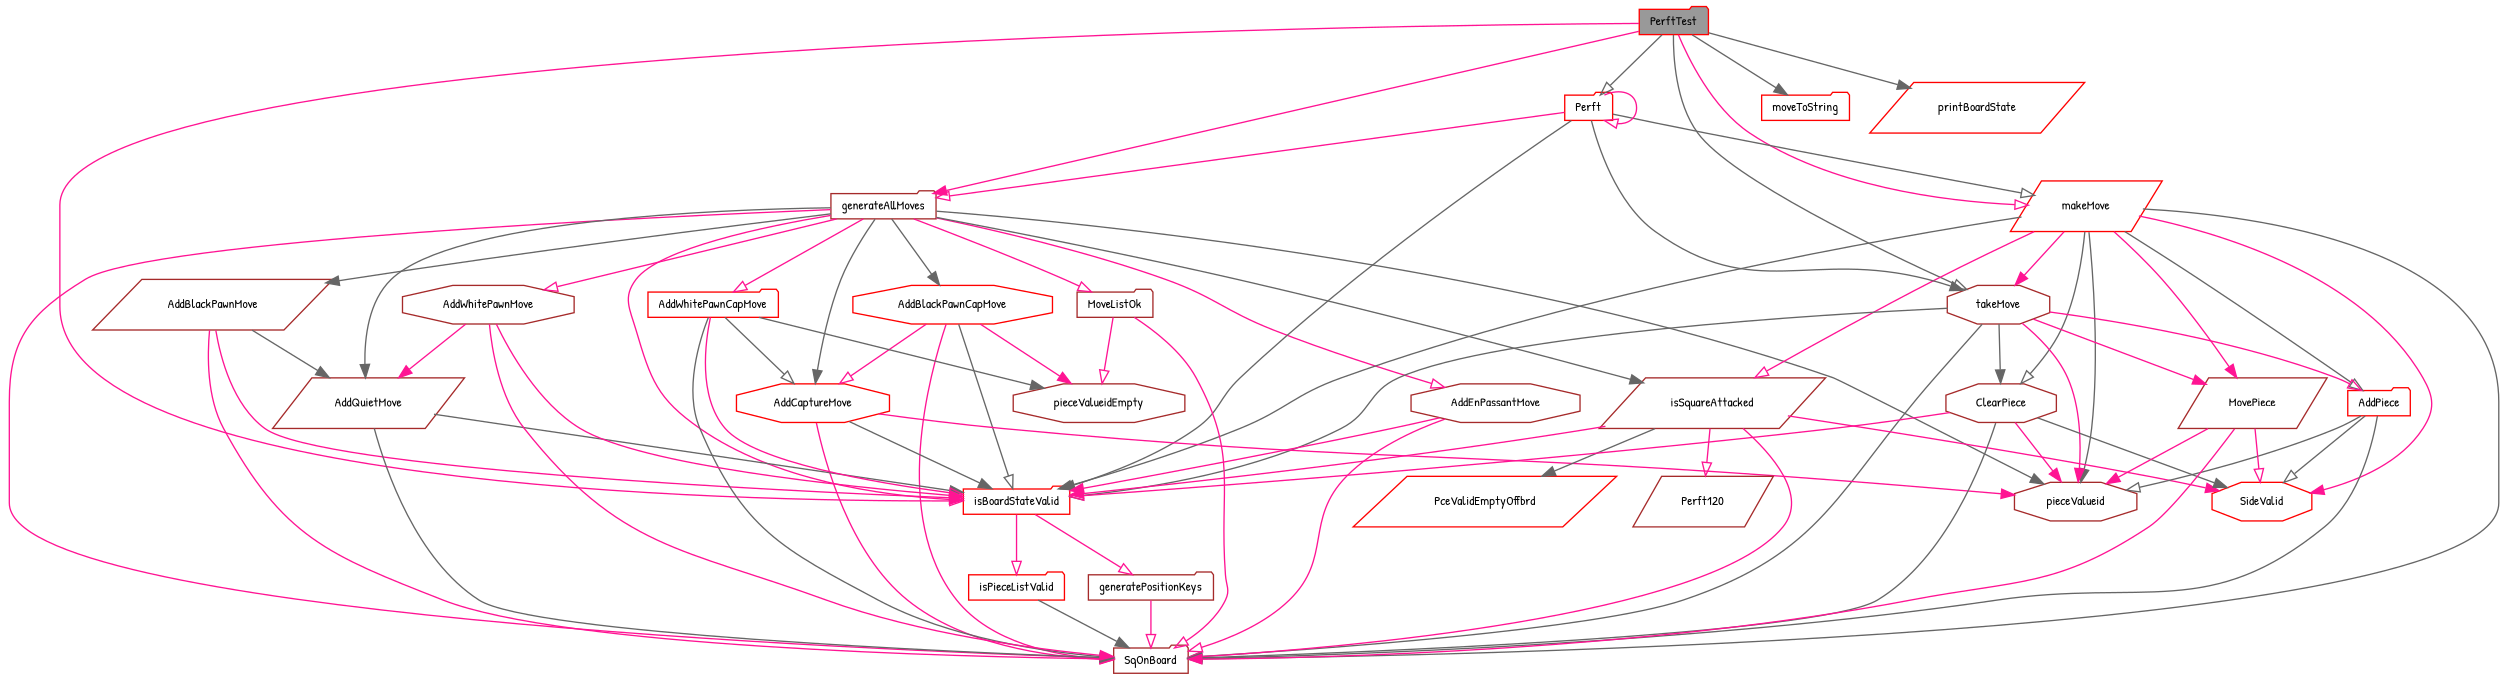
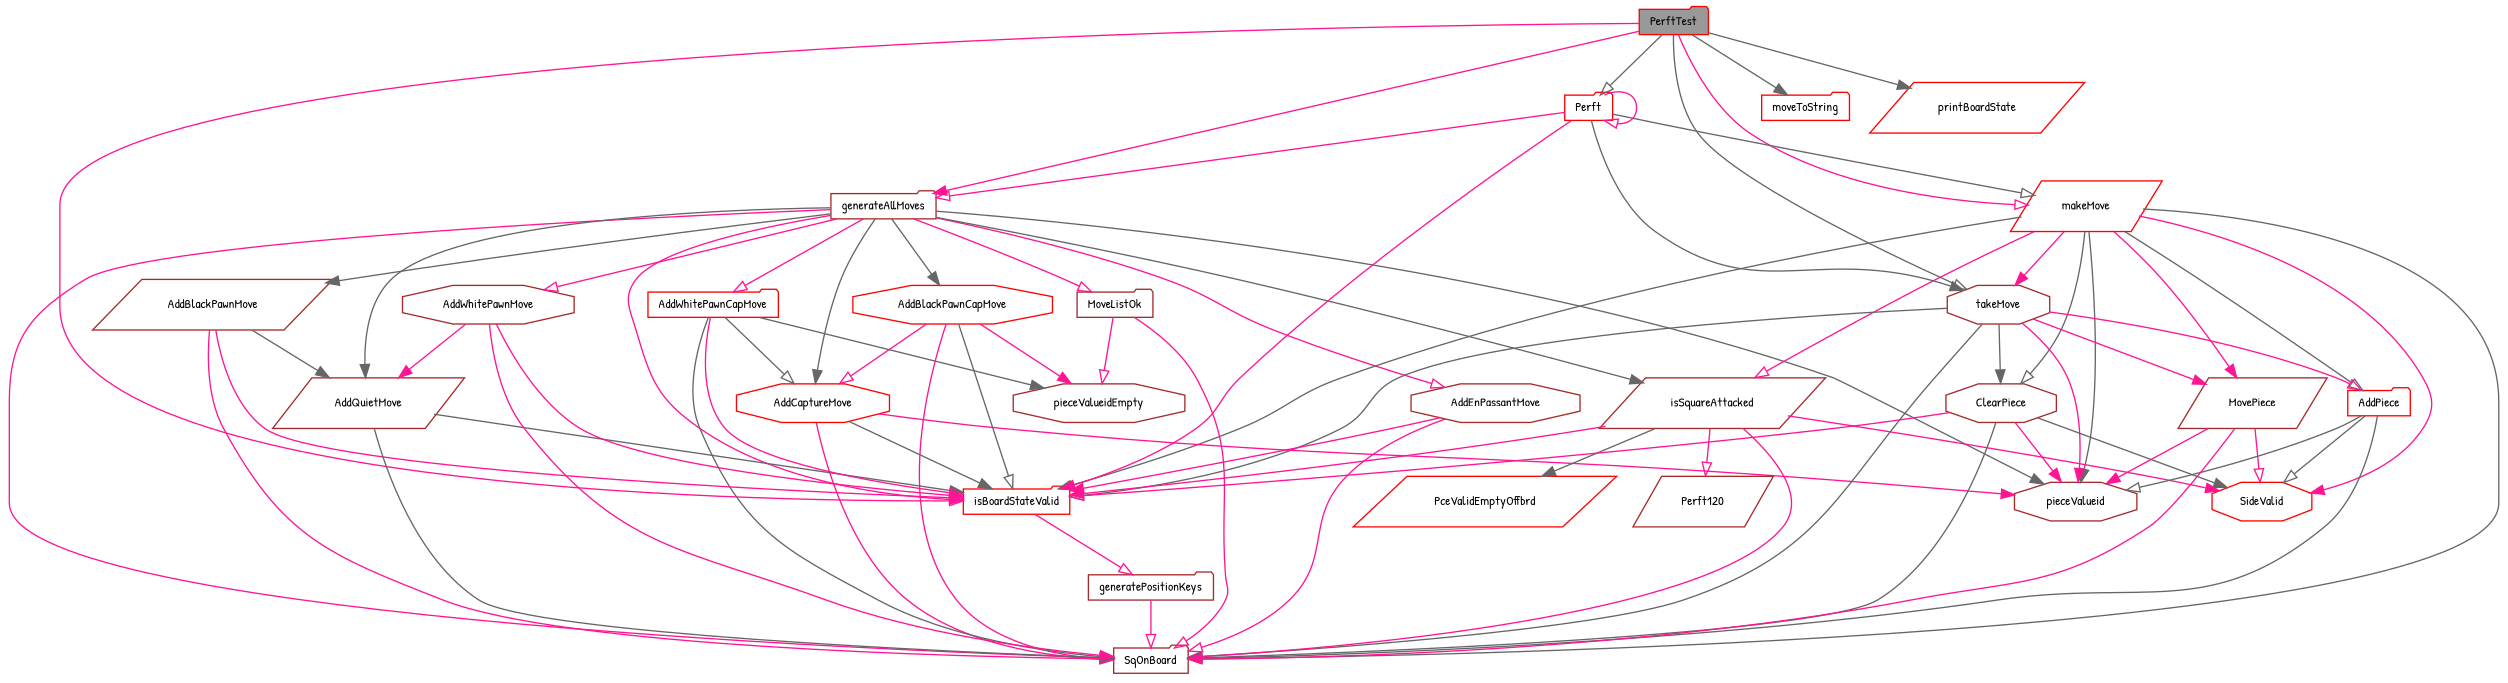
(1310, 316) -> (1310, 316)
(1017, 587) -> none
